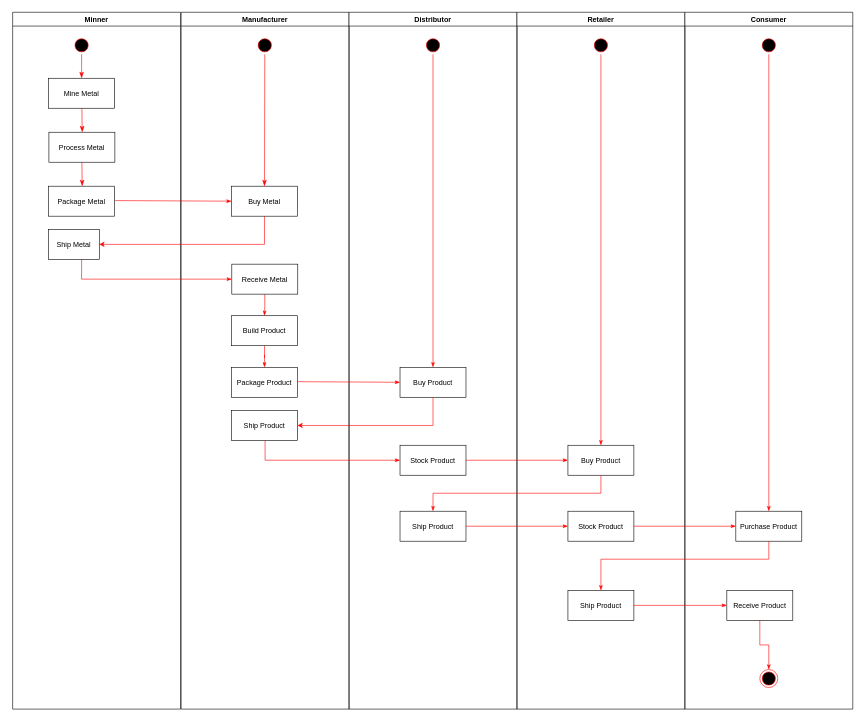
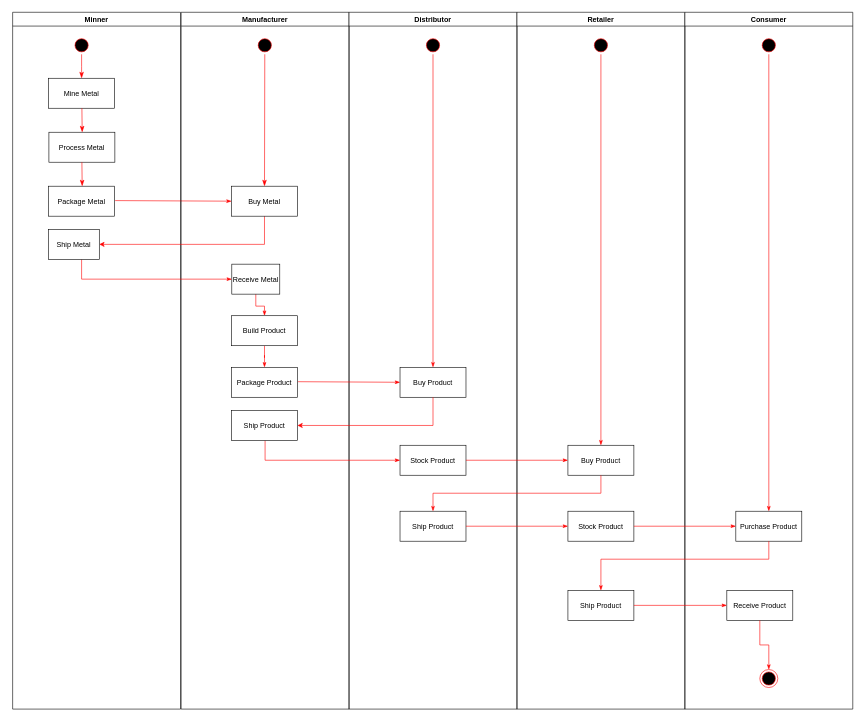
(265, 279) -> (256, 279)
